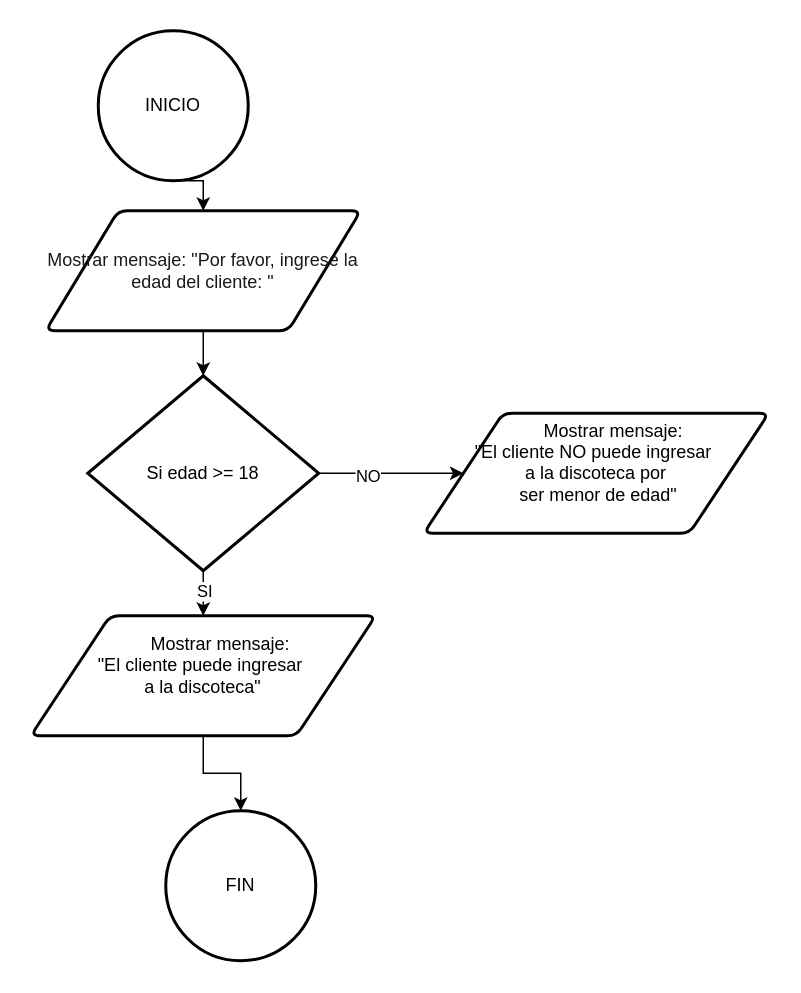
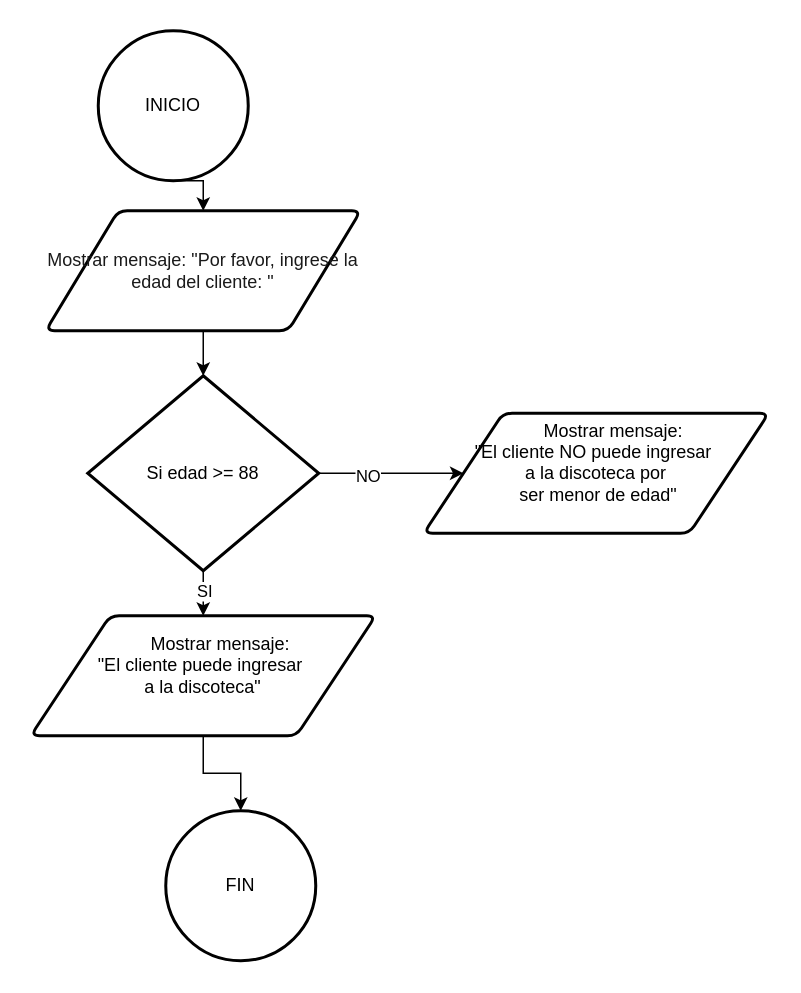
(203, 473) -> (203, 473)
